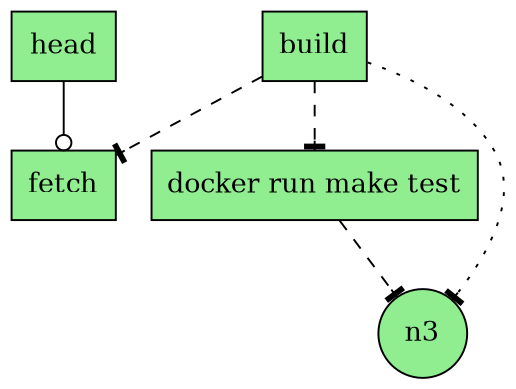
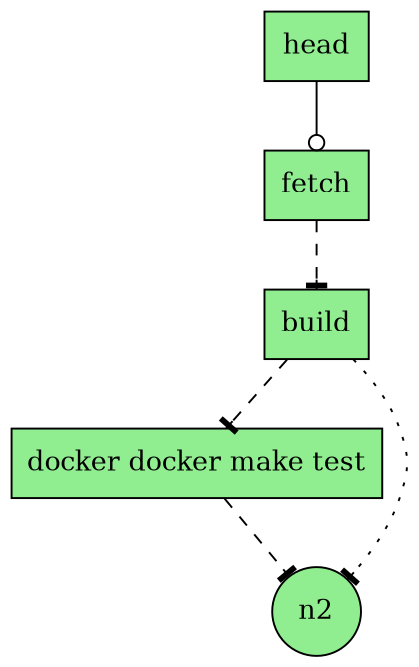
(194, 114) -> (317, 250)
(315, 185) -> (197, 463)
(423, 334) -> (317, 612)
